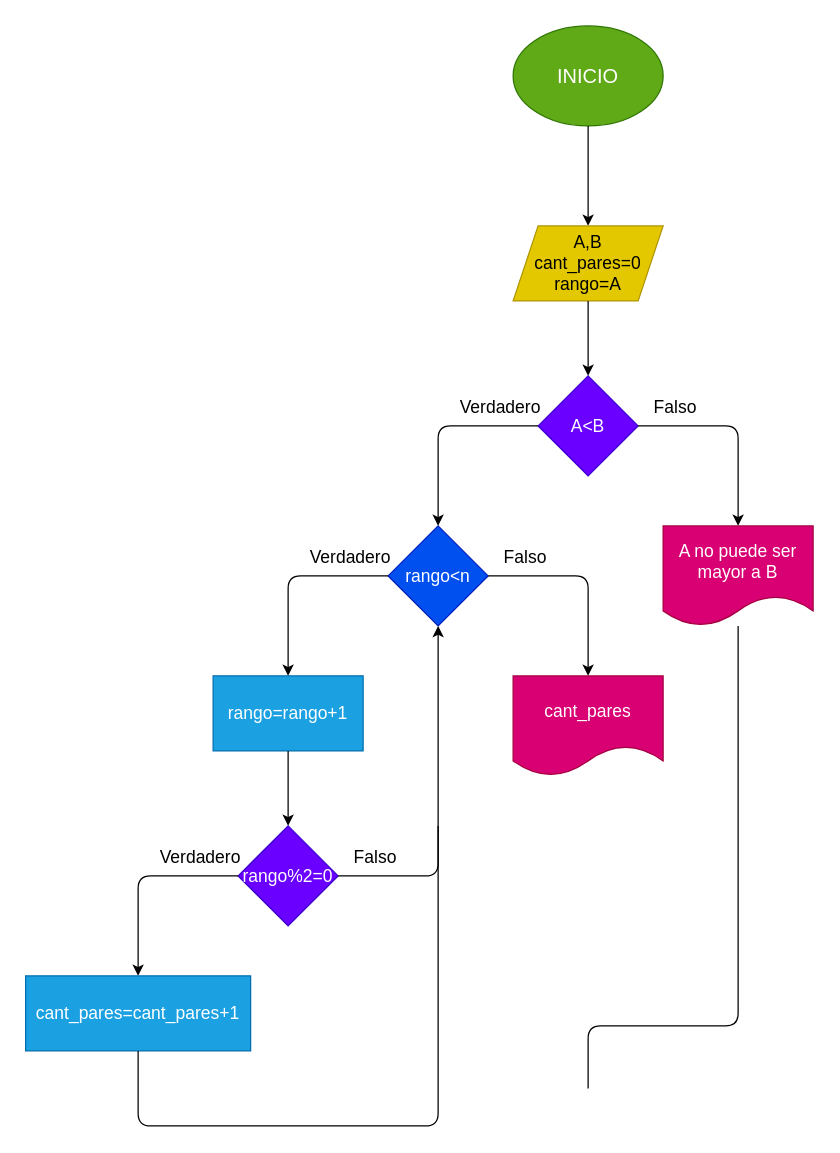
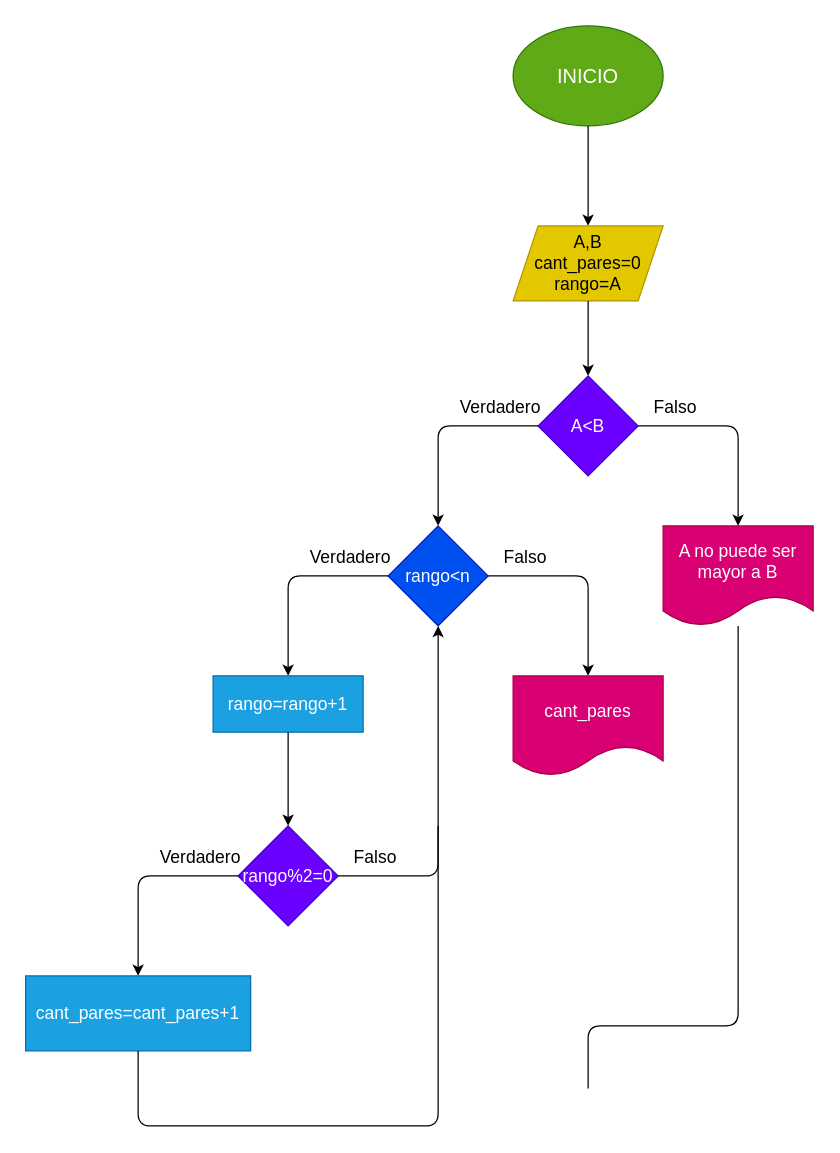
(288, 713) -> (288, 704)
